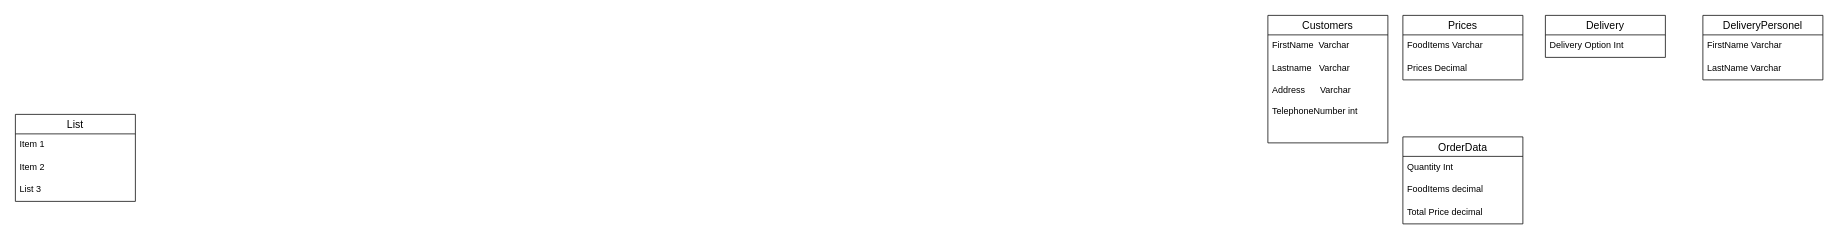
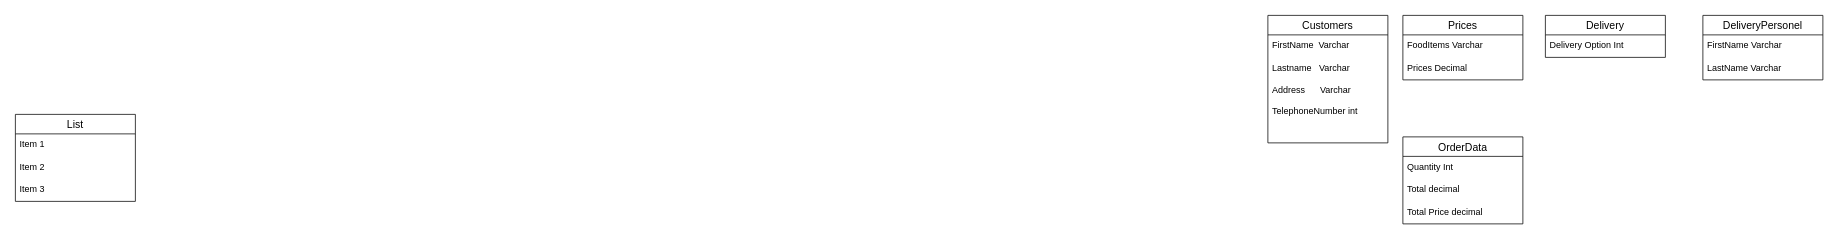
(32, 189) -> (33, 189)
(1446, 189) -> (1435, 189)
